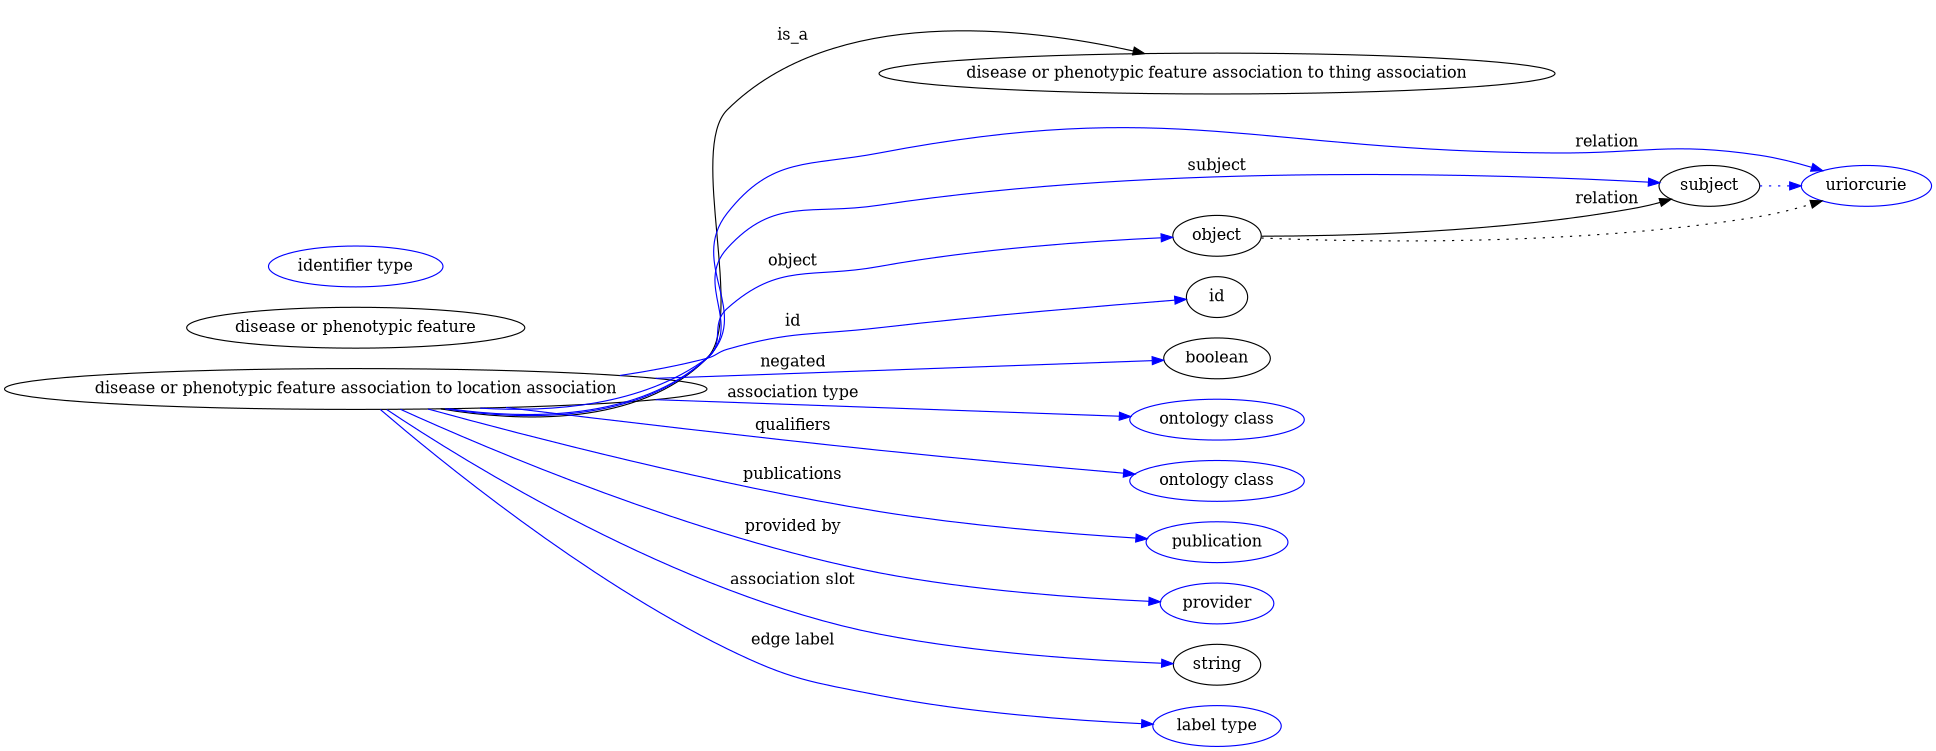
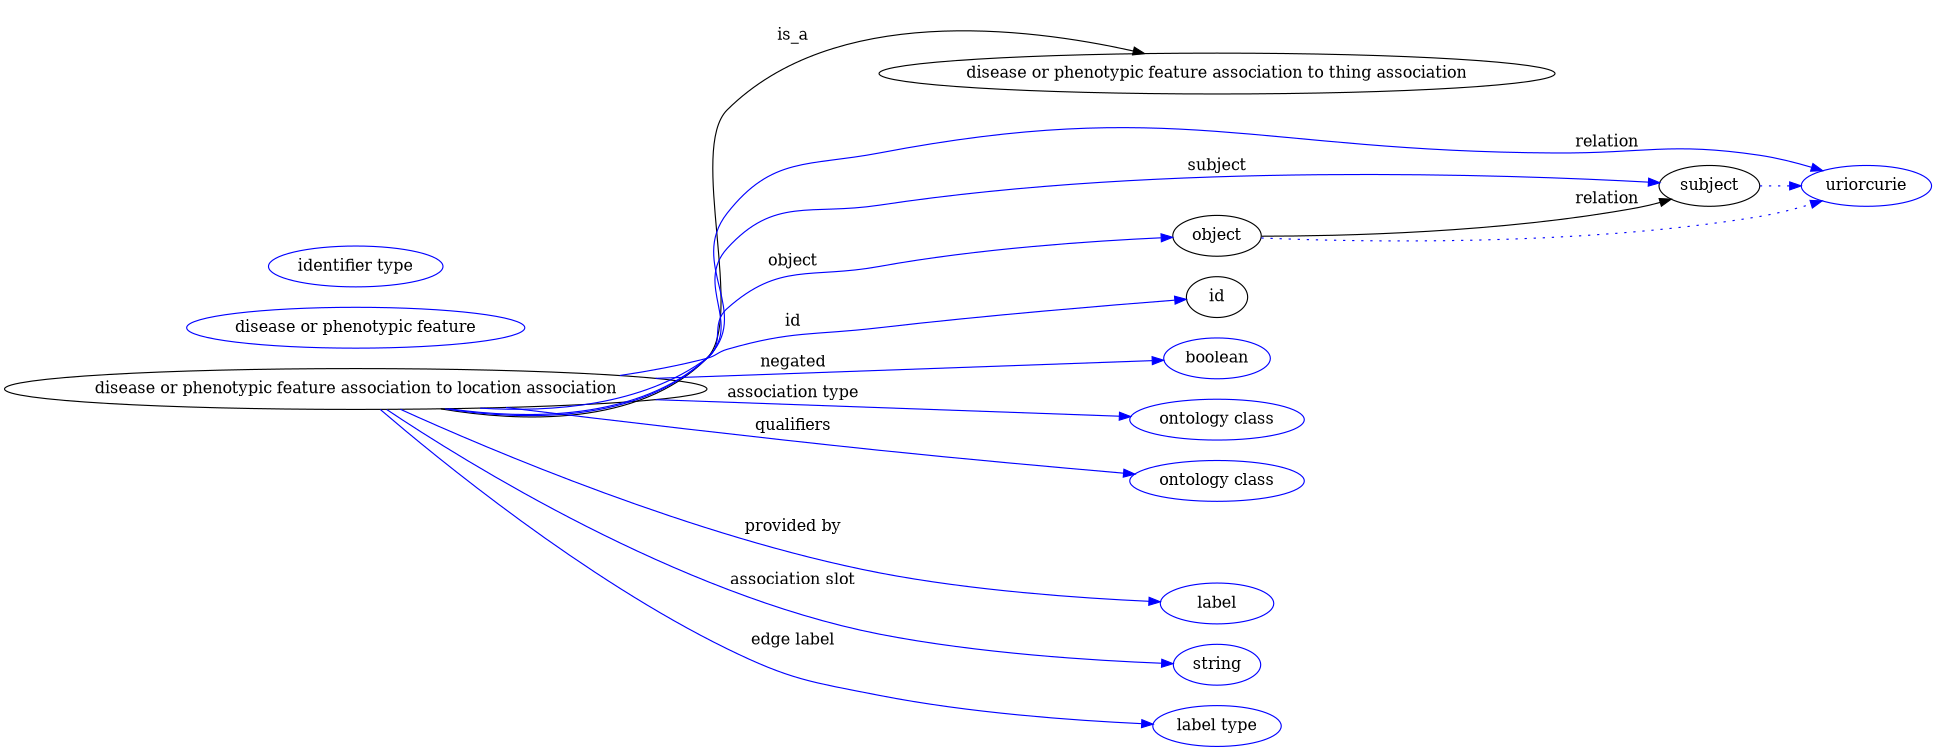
(1537, 238) -> (1537, 238)
(356, 328) -> (356, 328)
(1217, 358) -> (1217, 358)
(1217, 542) -> none
(1217, 603) -> (1217, 603)
(1217, 665) -> (1217, 665)
